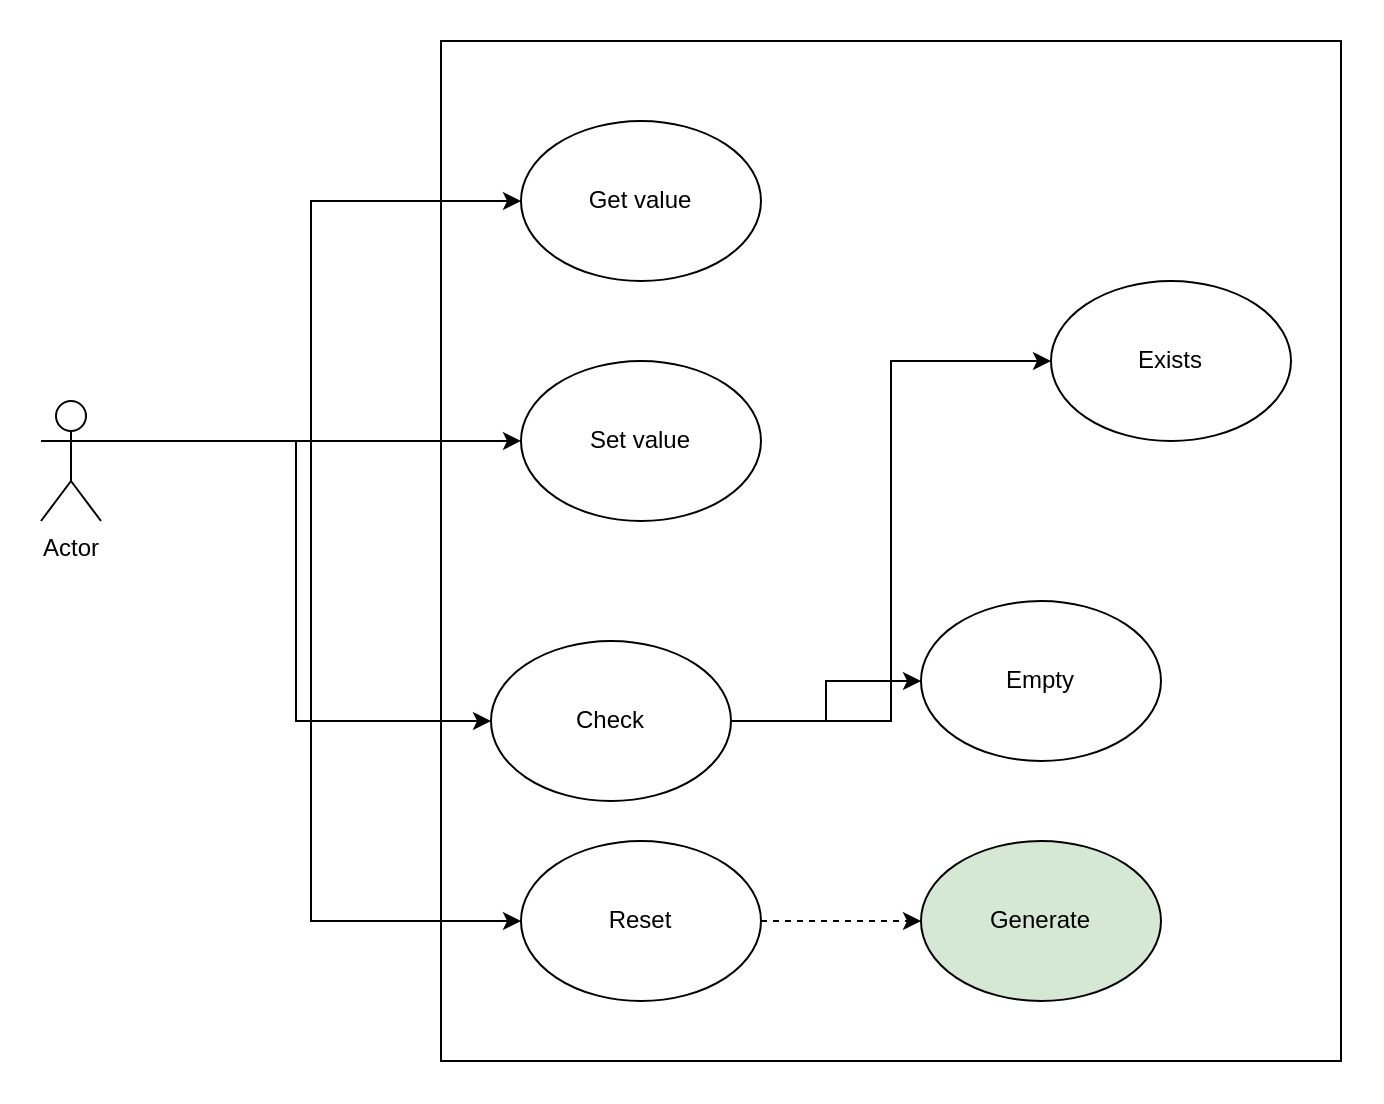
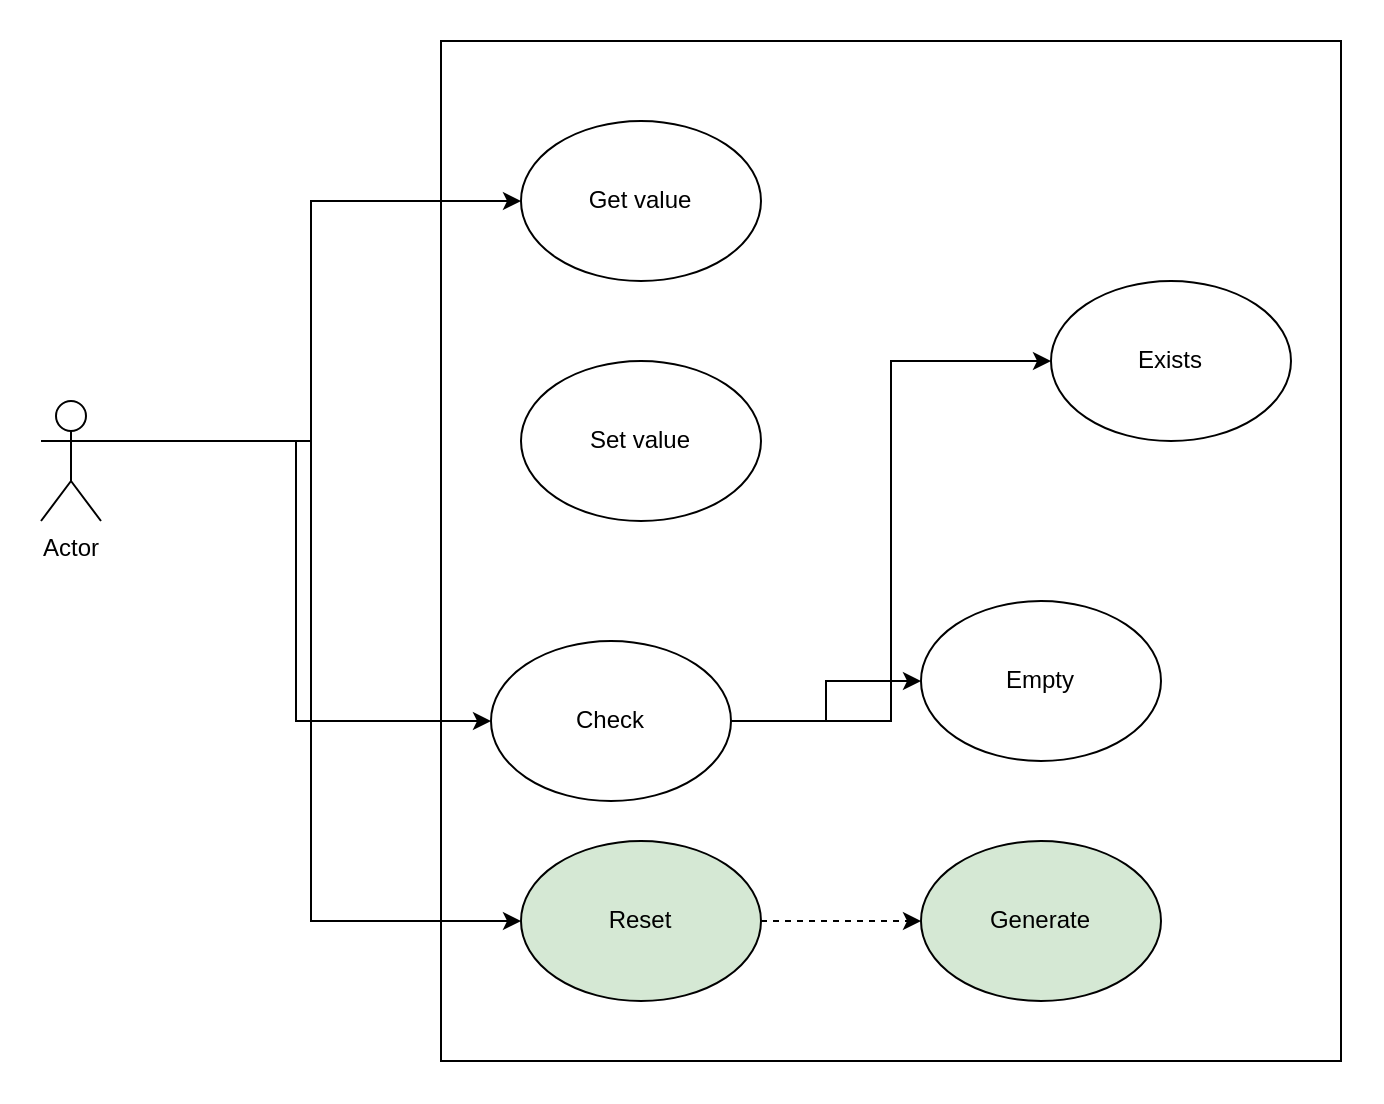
(411, 441) -> none
(641, 921) -> (641, 921)
